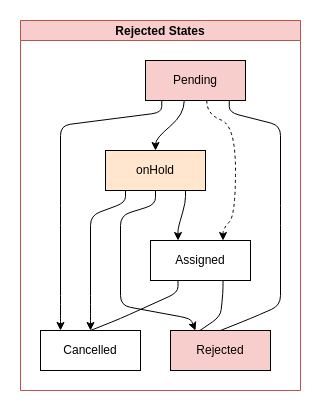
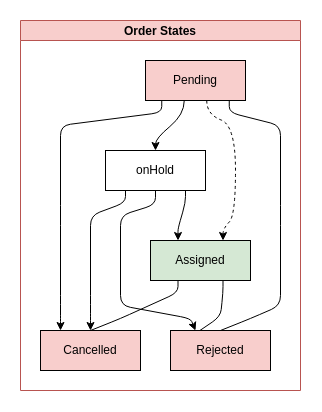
(160, 31) -> (160, 31)
(156, 171) -> (156, 171)
(201, 261) -> (201, 261)
(91, 351) -> (91, 351)
